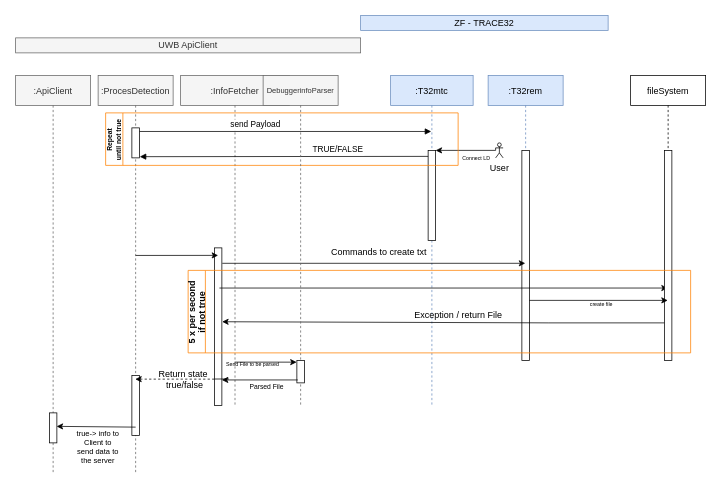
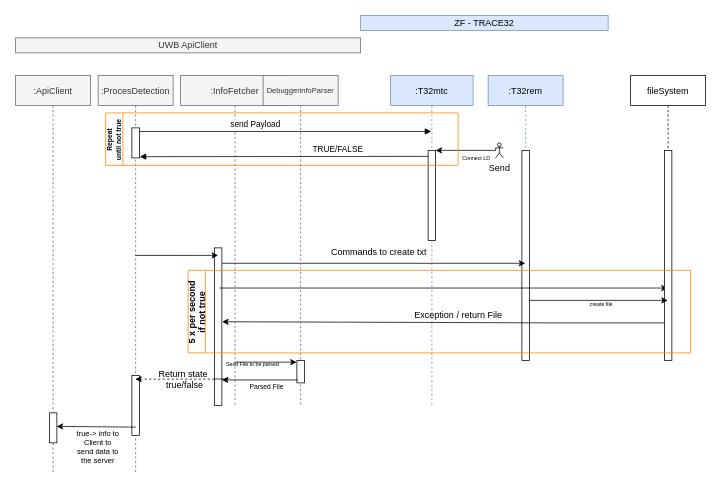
(500, 169) -> (500, 169)
